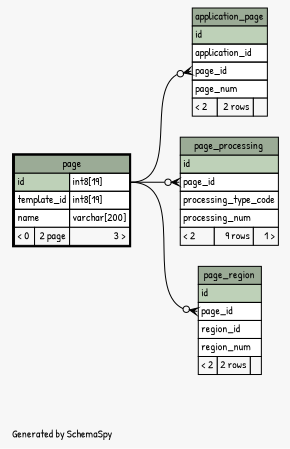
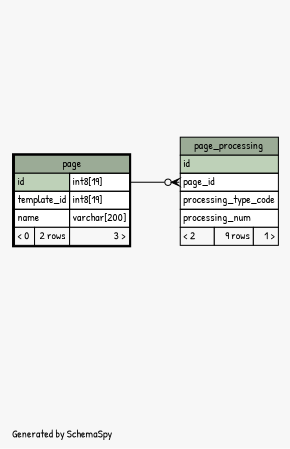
(229, 62) -> none
(53, 236) -> (53, 236)
(229, 320) -> none
